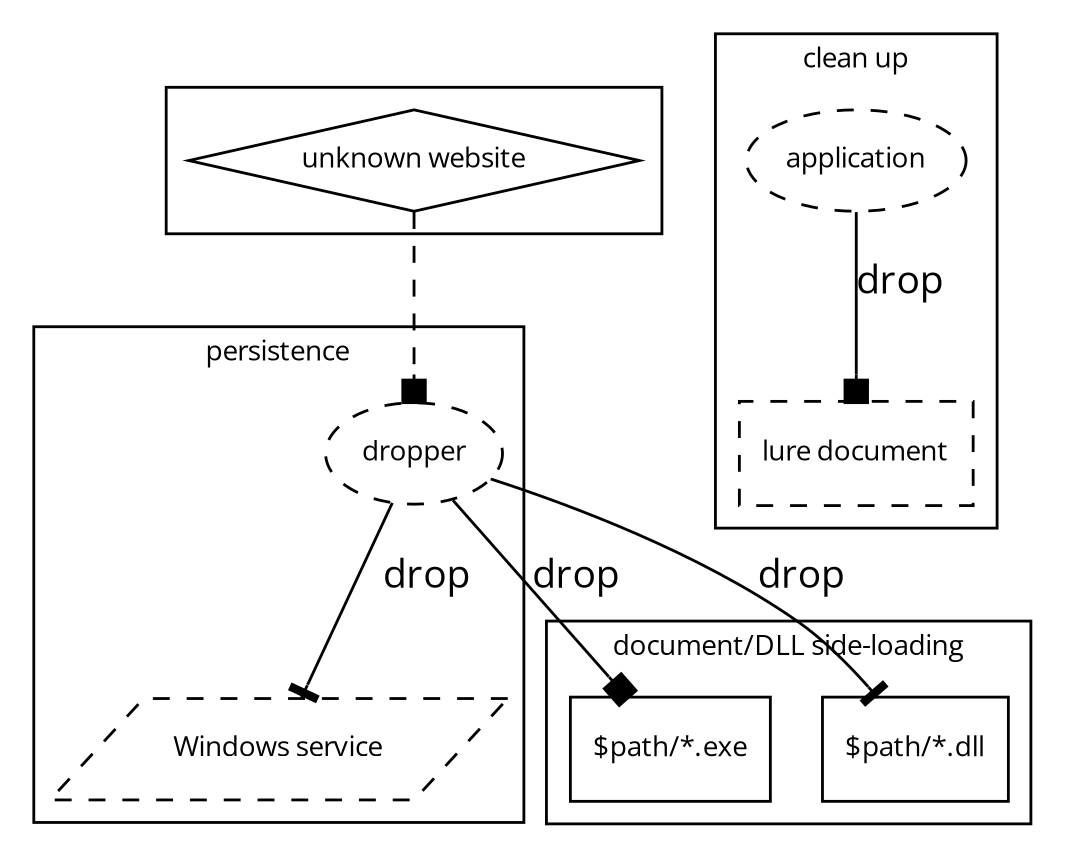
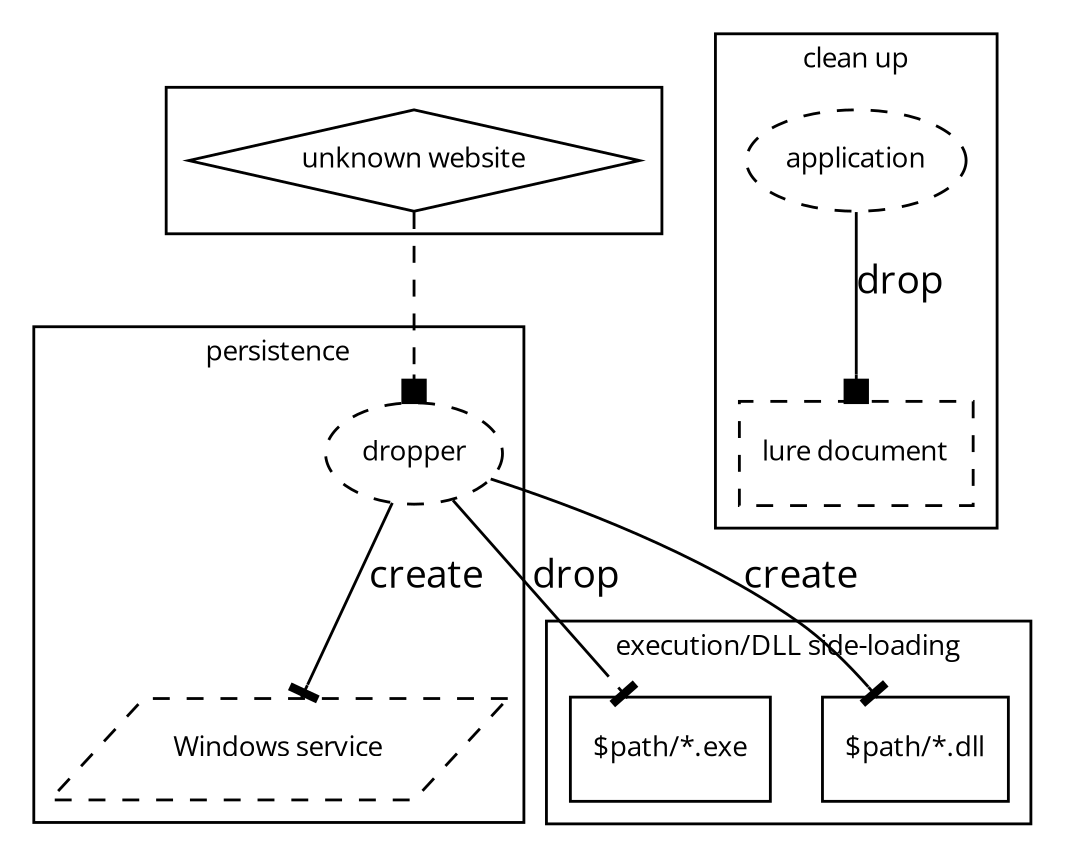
(427, 577) -> (427, 577)
(801, 577) -> (801, 577)
(543, 602) -> (543, 602)
(789, 648) -> (789, 648)
